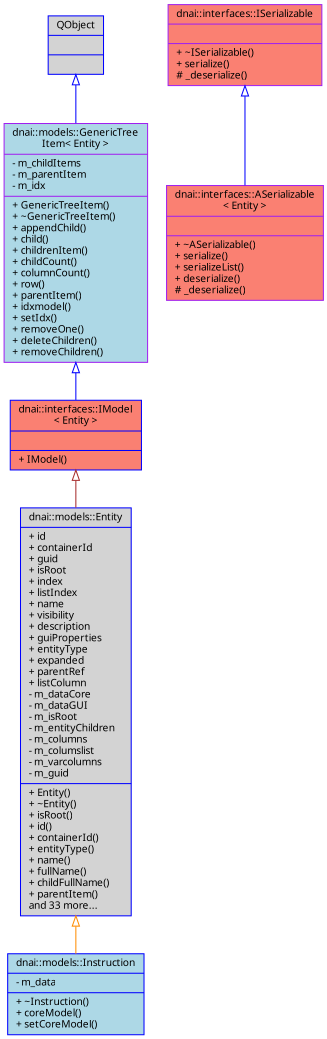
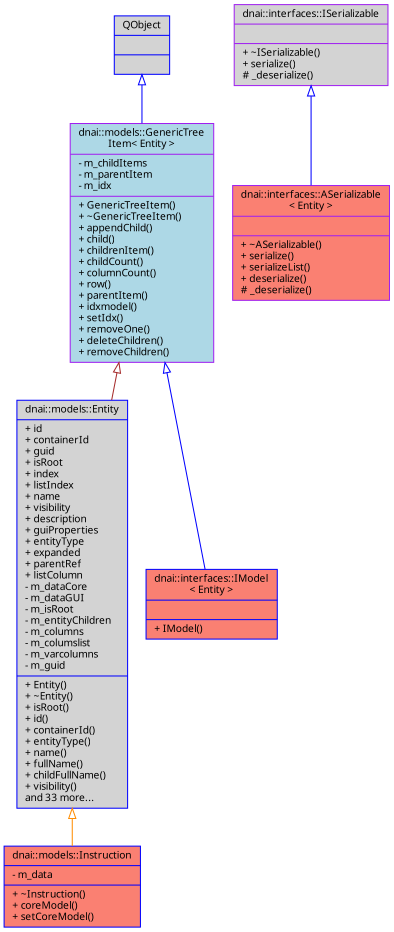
(245, 45) -> (311, 45)
(76, 494) -> (114, 386)
(64, 894) -> (51, 787)
(76, 994) -> (72, 887)
